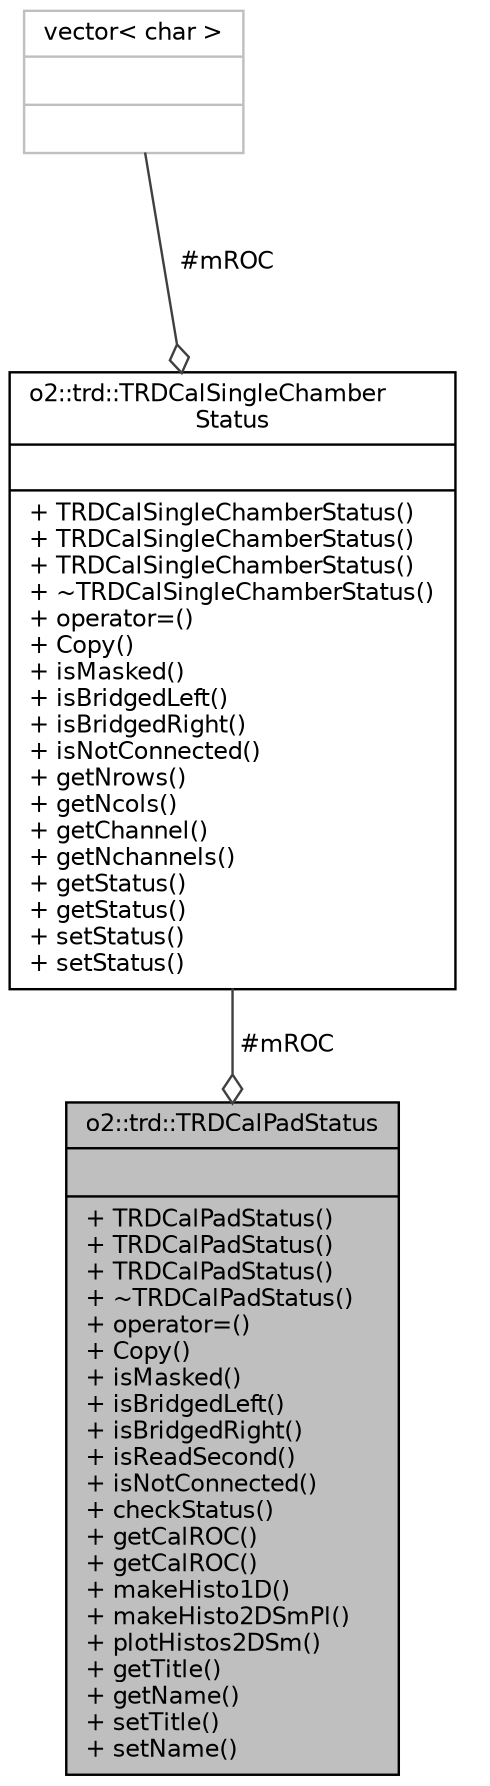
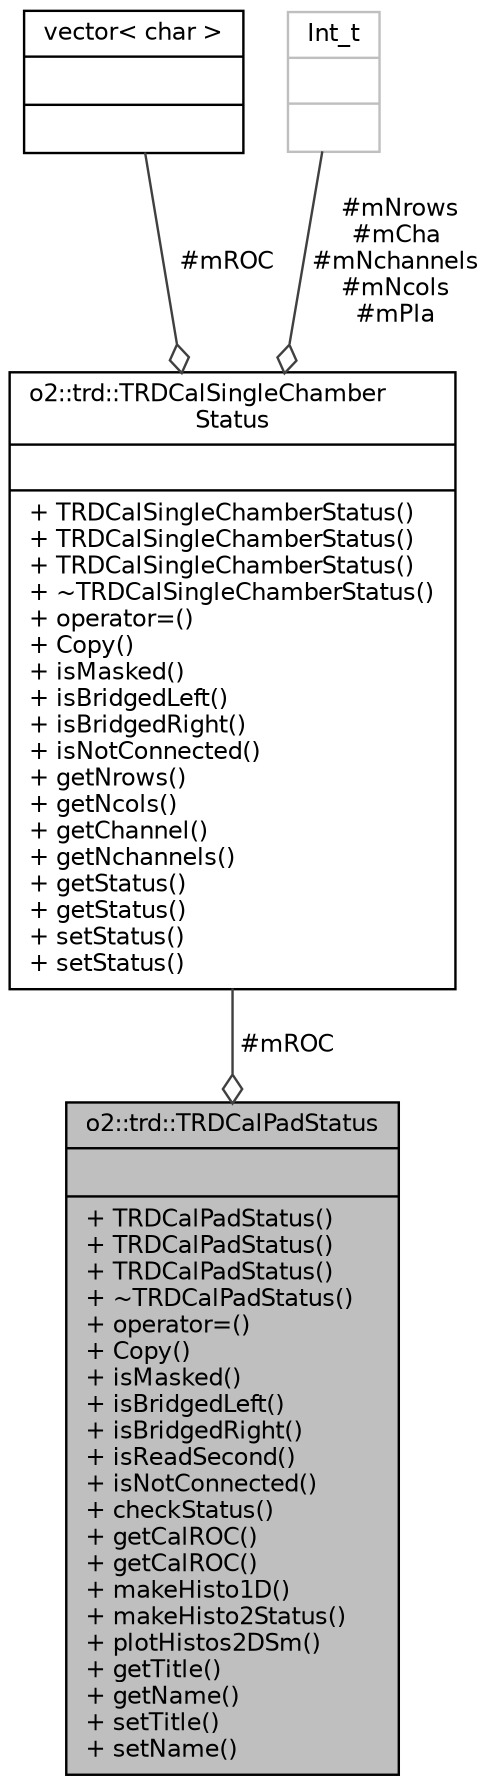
(134, 82) -> (134, 82)
none -> (334, 82)
(218, 1617) -> (217, 1617)
